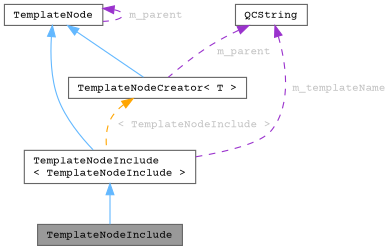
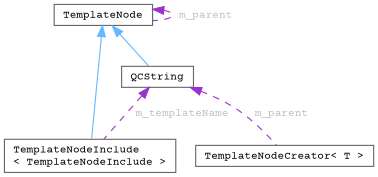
(110, 55) -> (134, 50)
(108, 125) -> none
(110, 235) -> none
